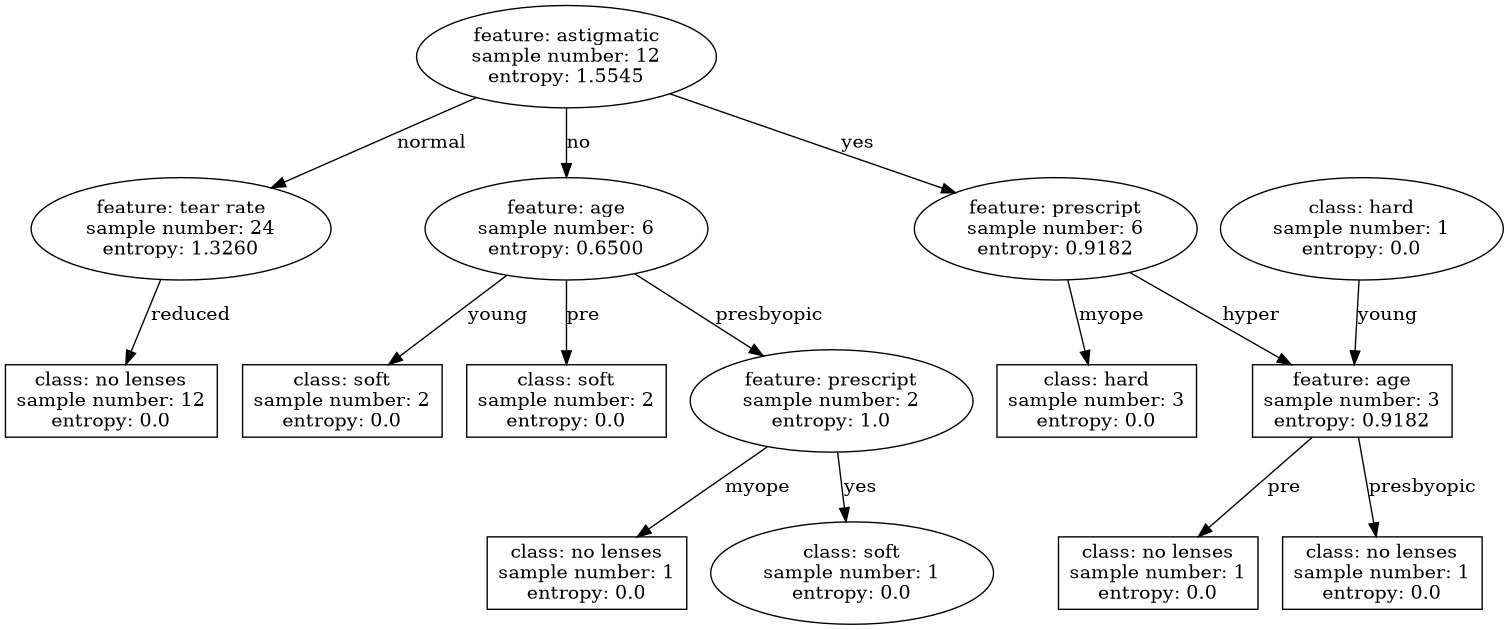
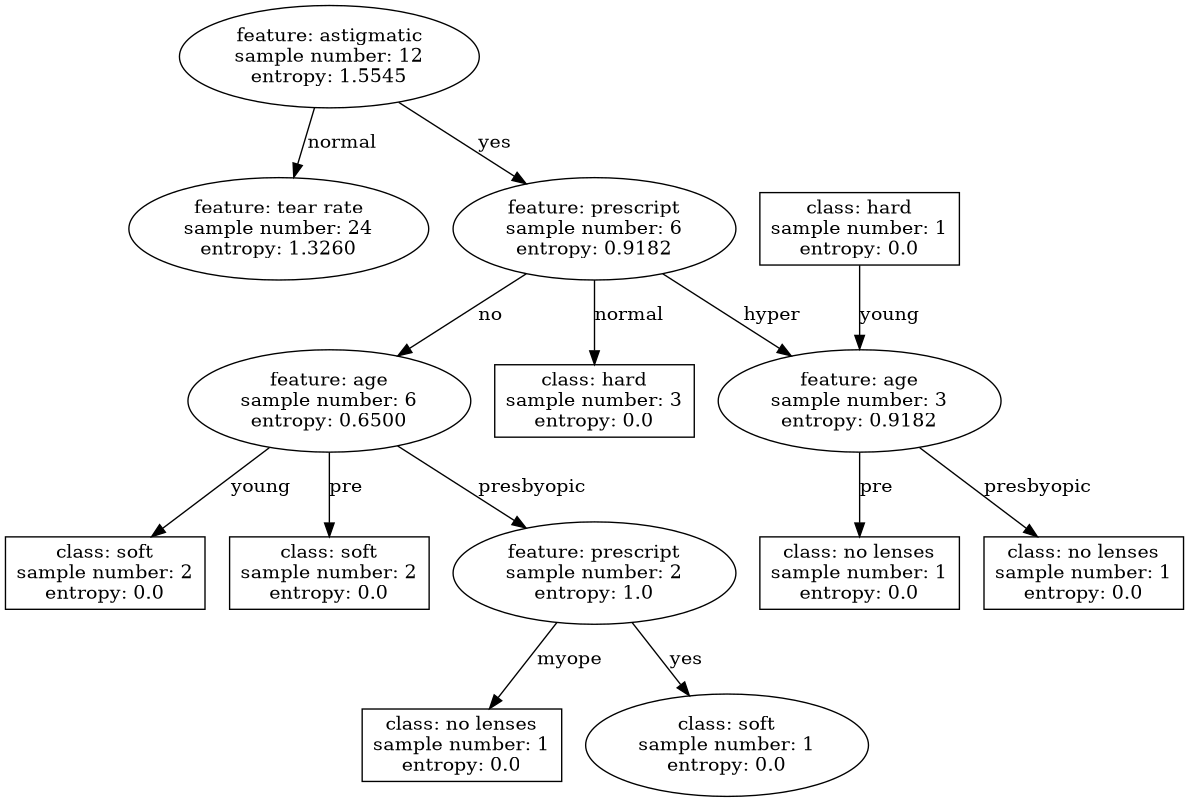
(566, 136) -> (468, 311)
(1362, 229) -> (860, 229)
(1112, 315) -> (629, 315)
(111, 401) -> none
(1352, 401) -> (860, 401)
